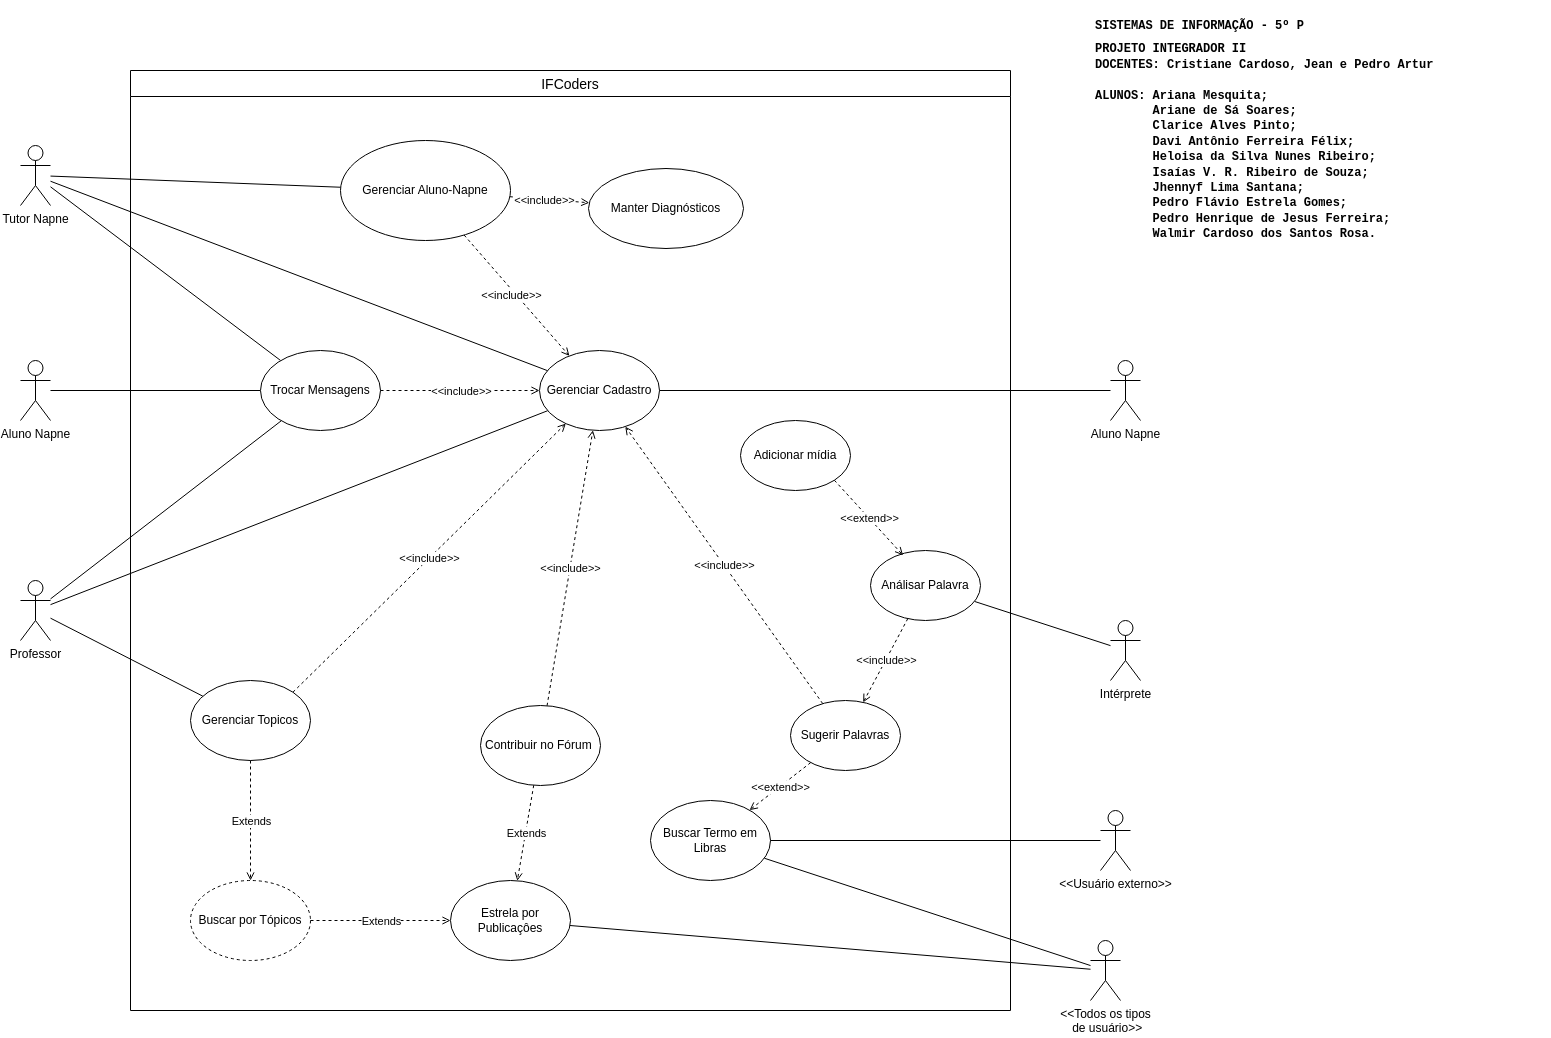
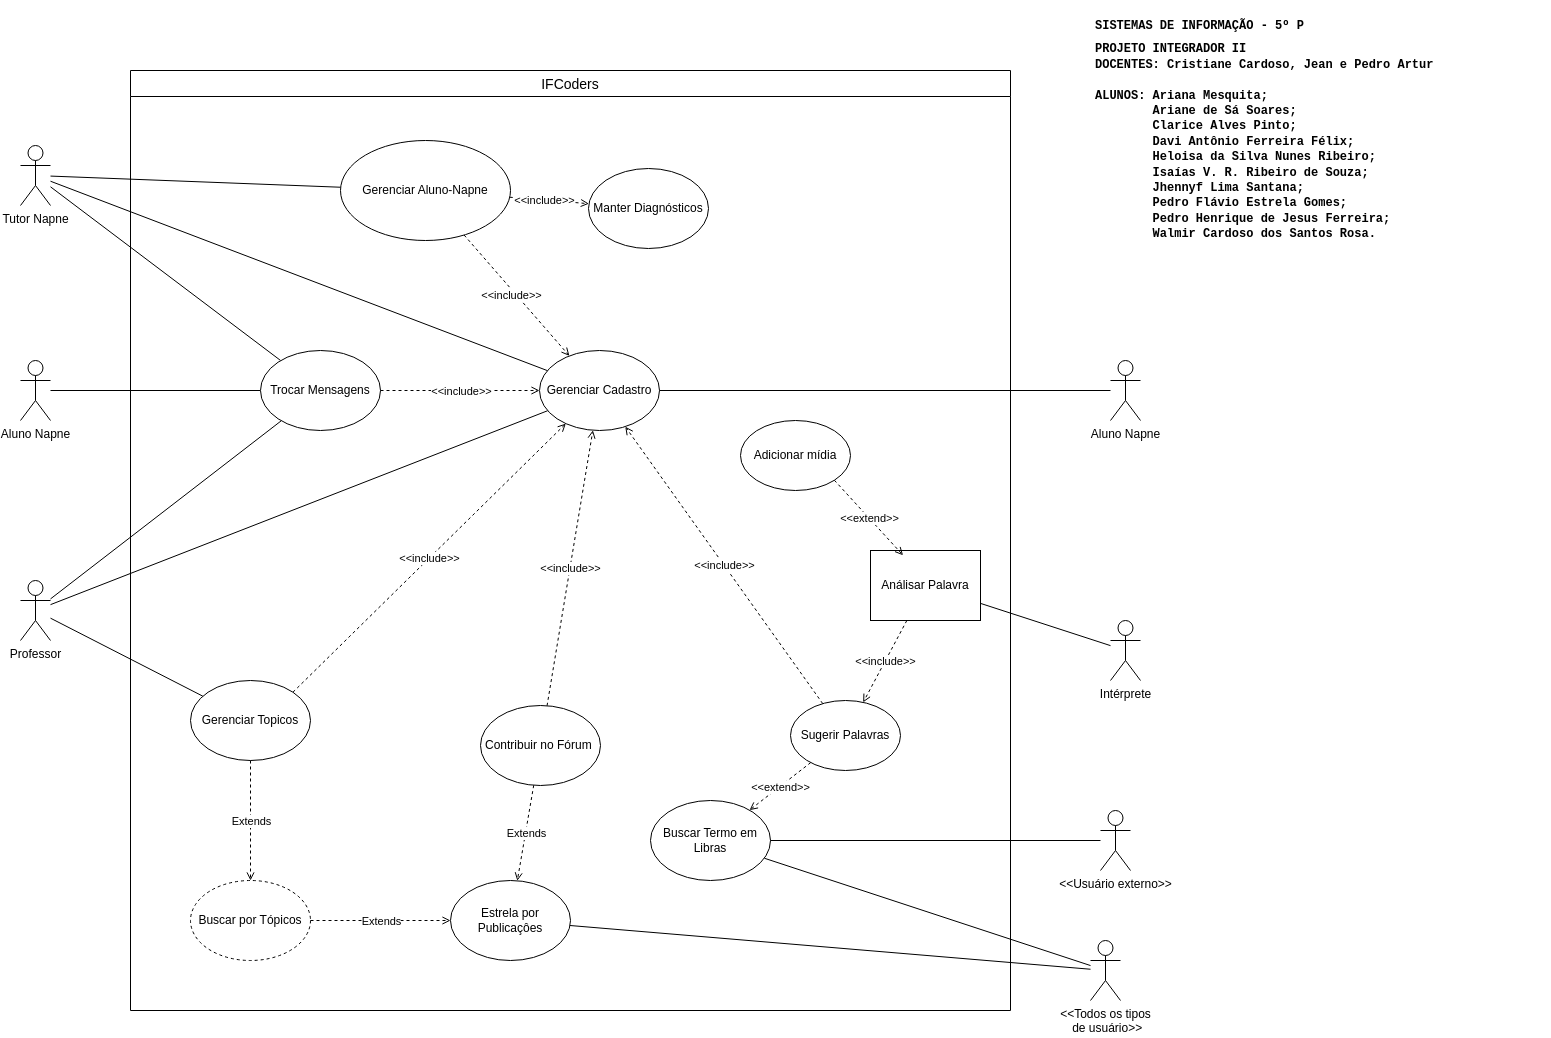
(666, 209) -> (649, 209)
(926, 586) -> (926, 586)
